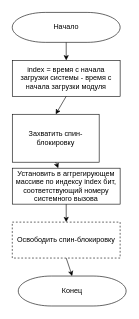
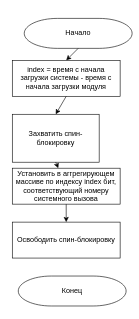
(66, 27) -> (78, 33)
(66, 240) -> (66, 240)
(69, 266) -> none
